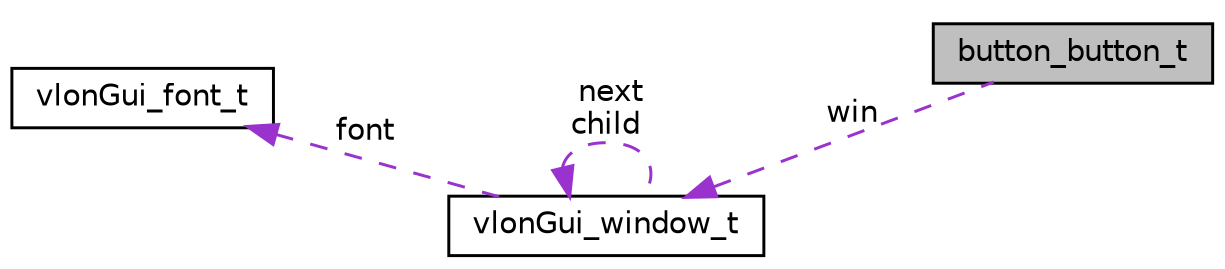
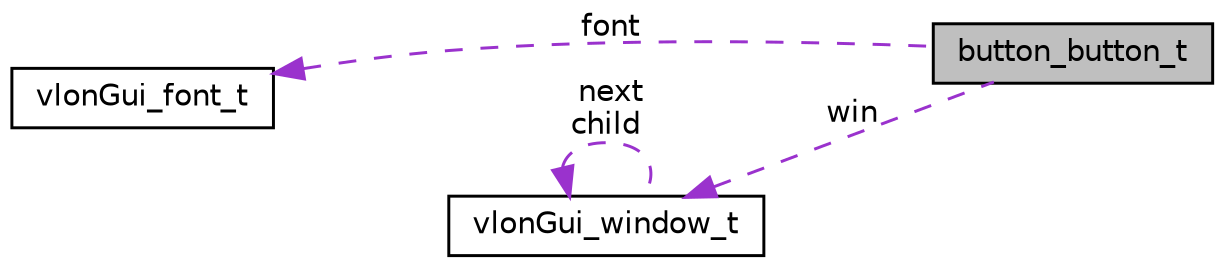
(389, 166) -> (617, 43)
